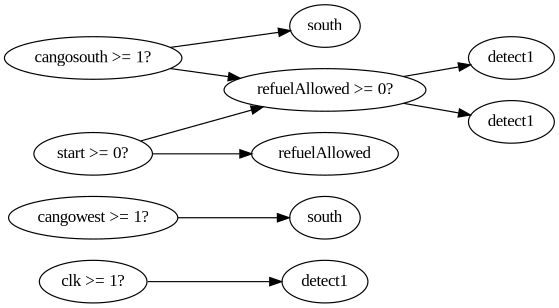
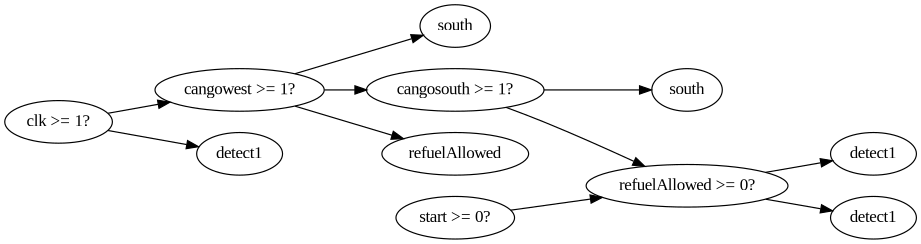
none -> (340, 90)
none -> (133, 109)
(196, 154) -> (344, 121)
